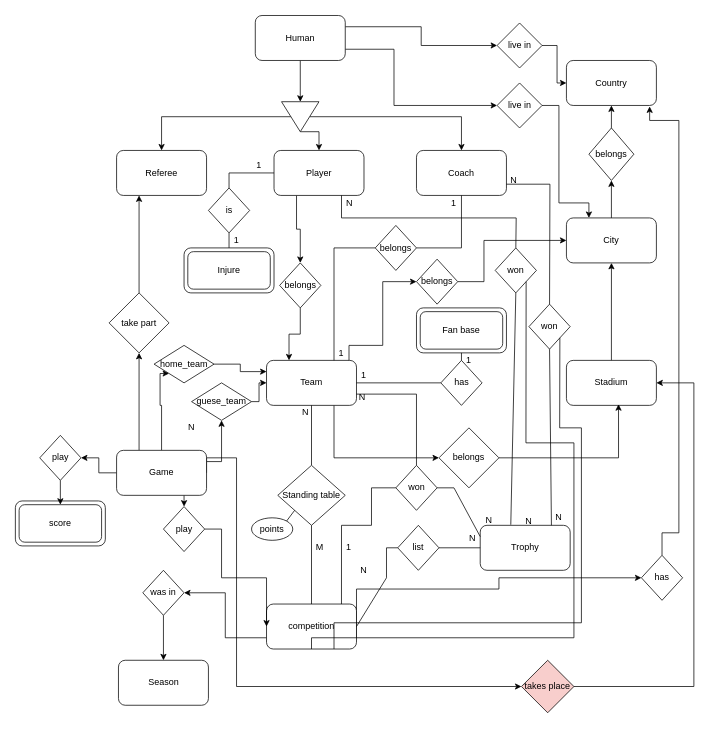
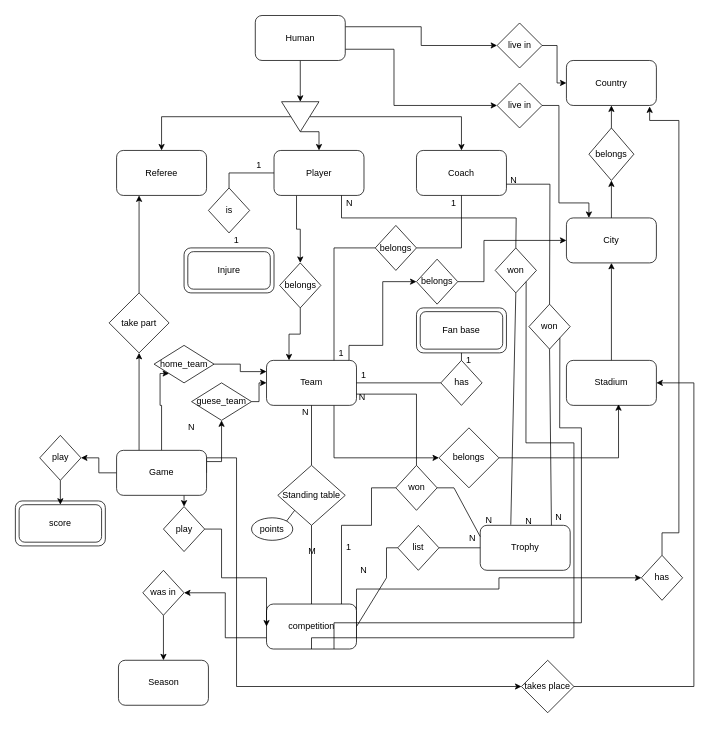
(229, 241) -> none
(320, 548) -> (312, 552)
(548, 687) -> (548, 687)
